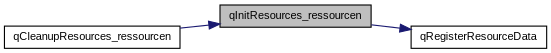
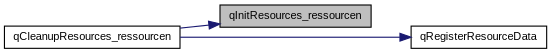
(386, 26) -> (290, 37)
